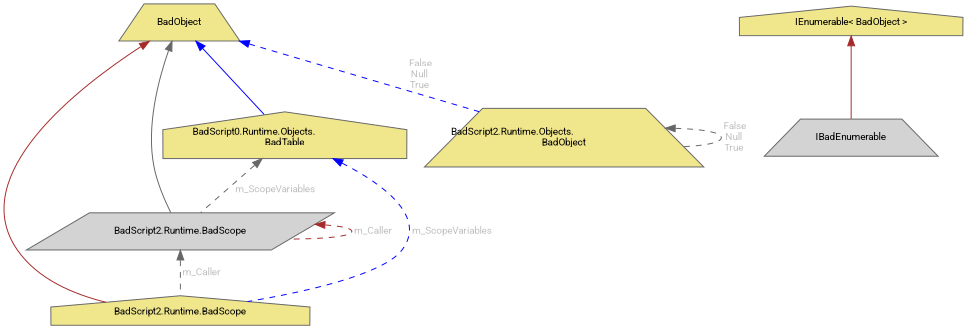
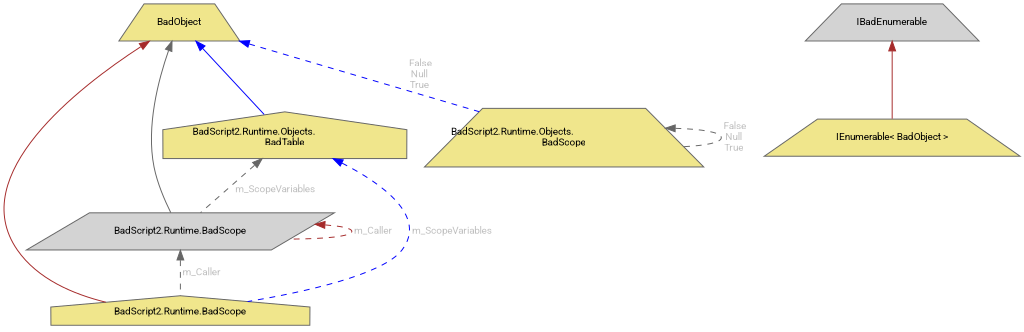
(851, 22) -> (892, 138)
(851, 82) -> (892, 85)
(285, 138) -> (285, 138)
(564, 138) -> (564, 138)
